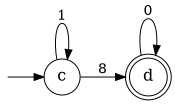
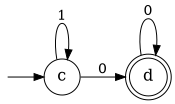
(103, 70) -> (103, 70)
